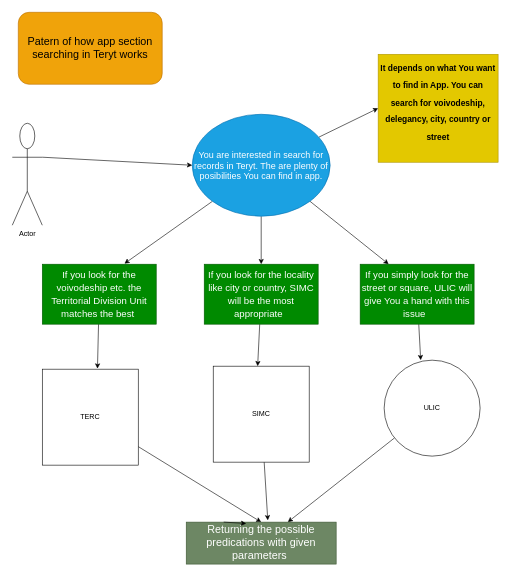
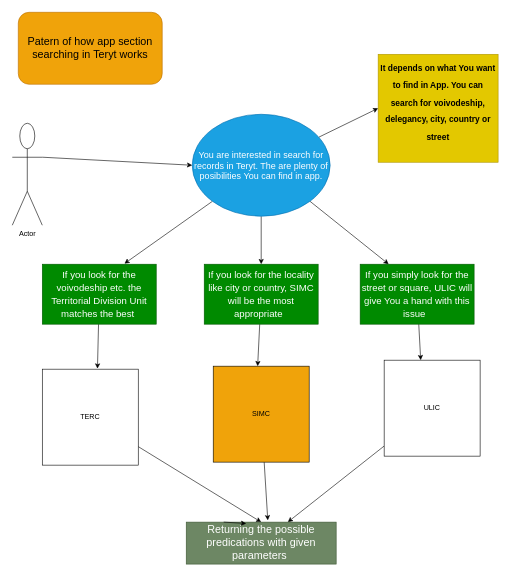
(432, 408) -> (432, 408)
(261, 414) -> (261, 414)
